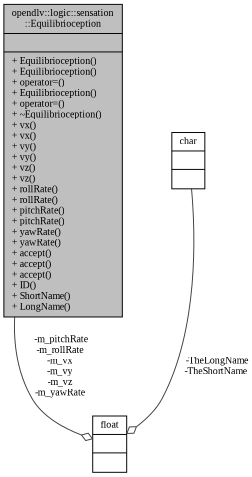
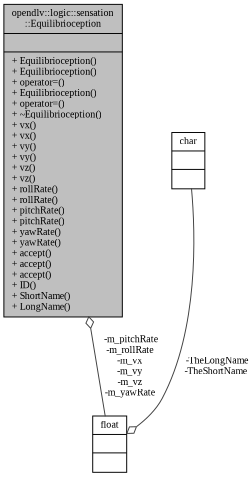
(27, 388) -> (98, 372)
